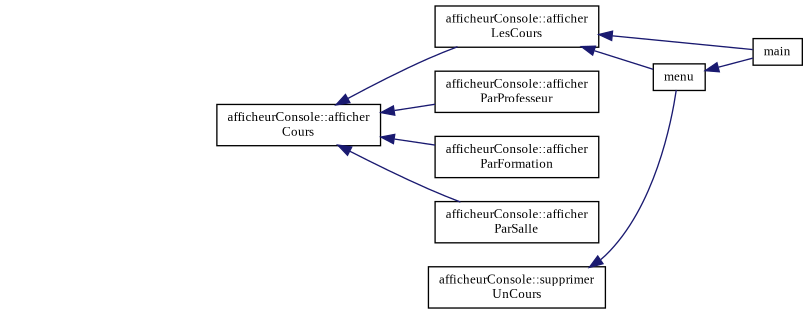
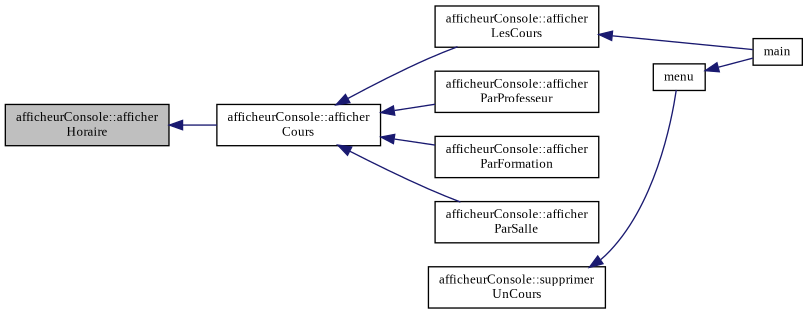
(624, 60) -> none
none -> (87, 125)
